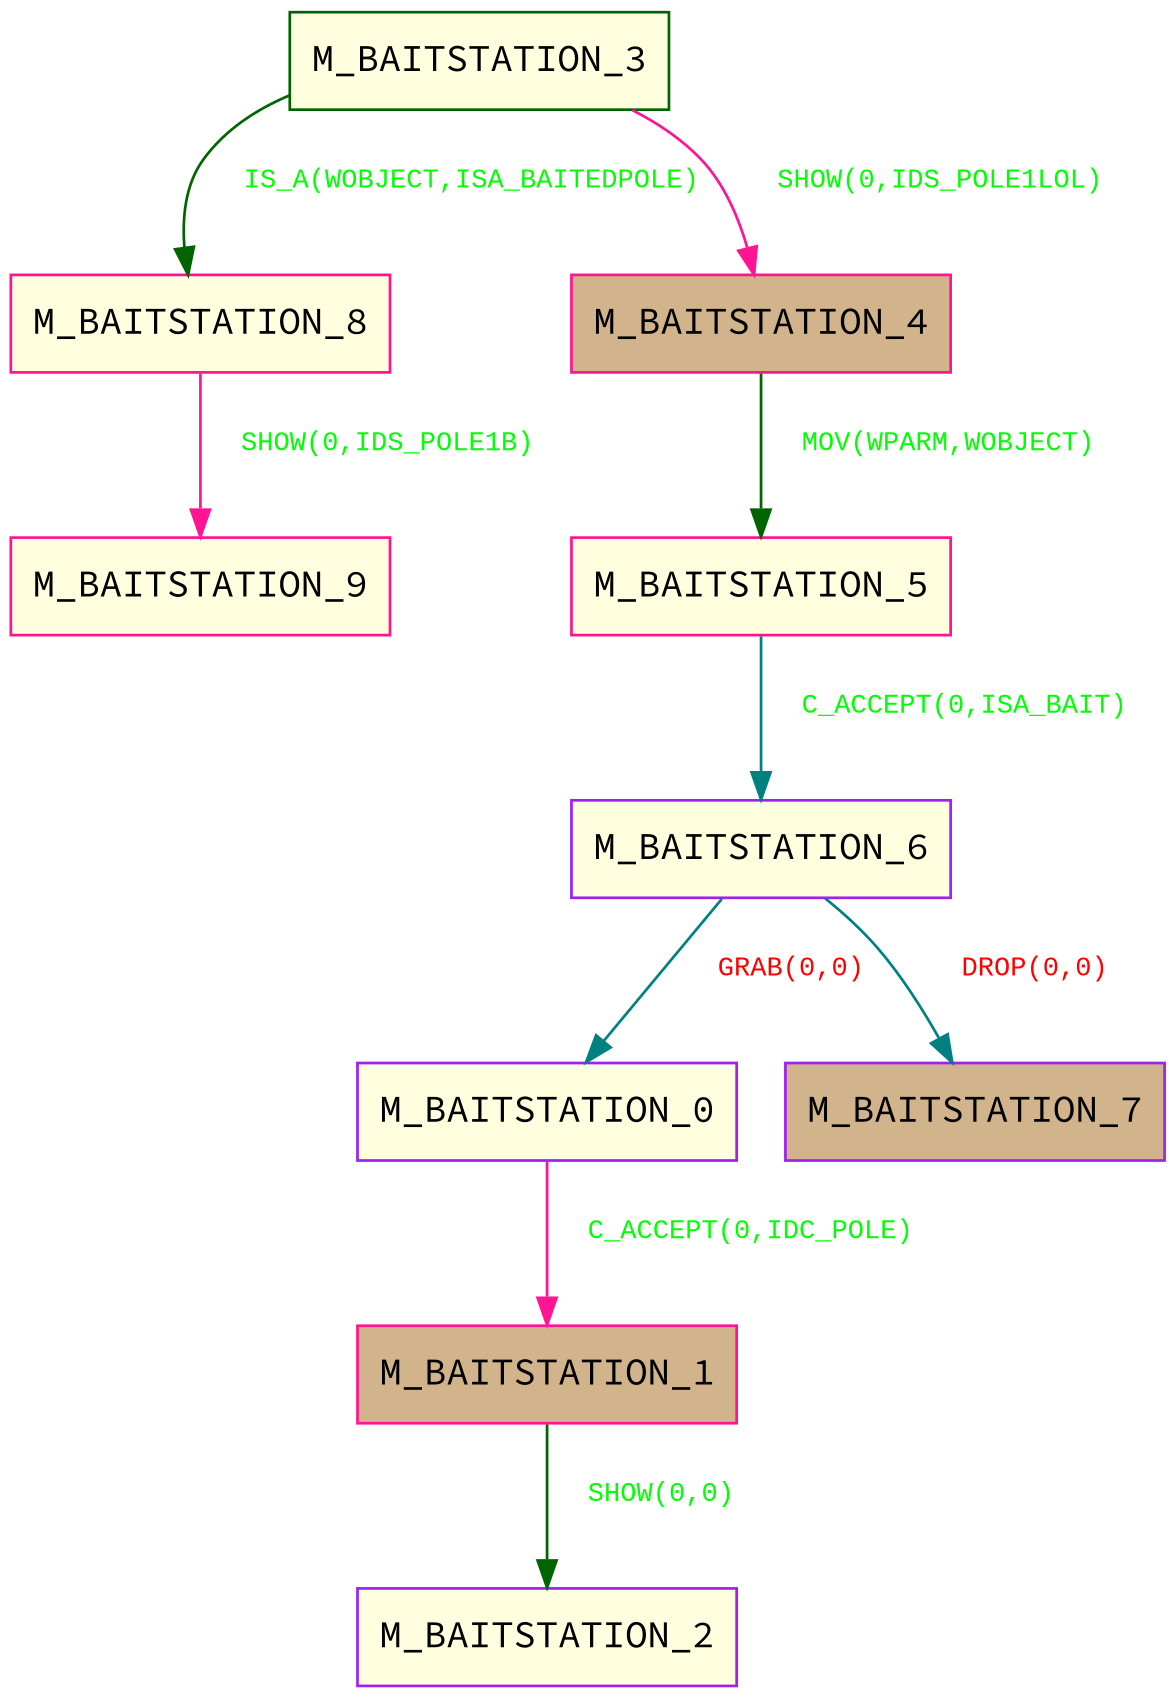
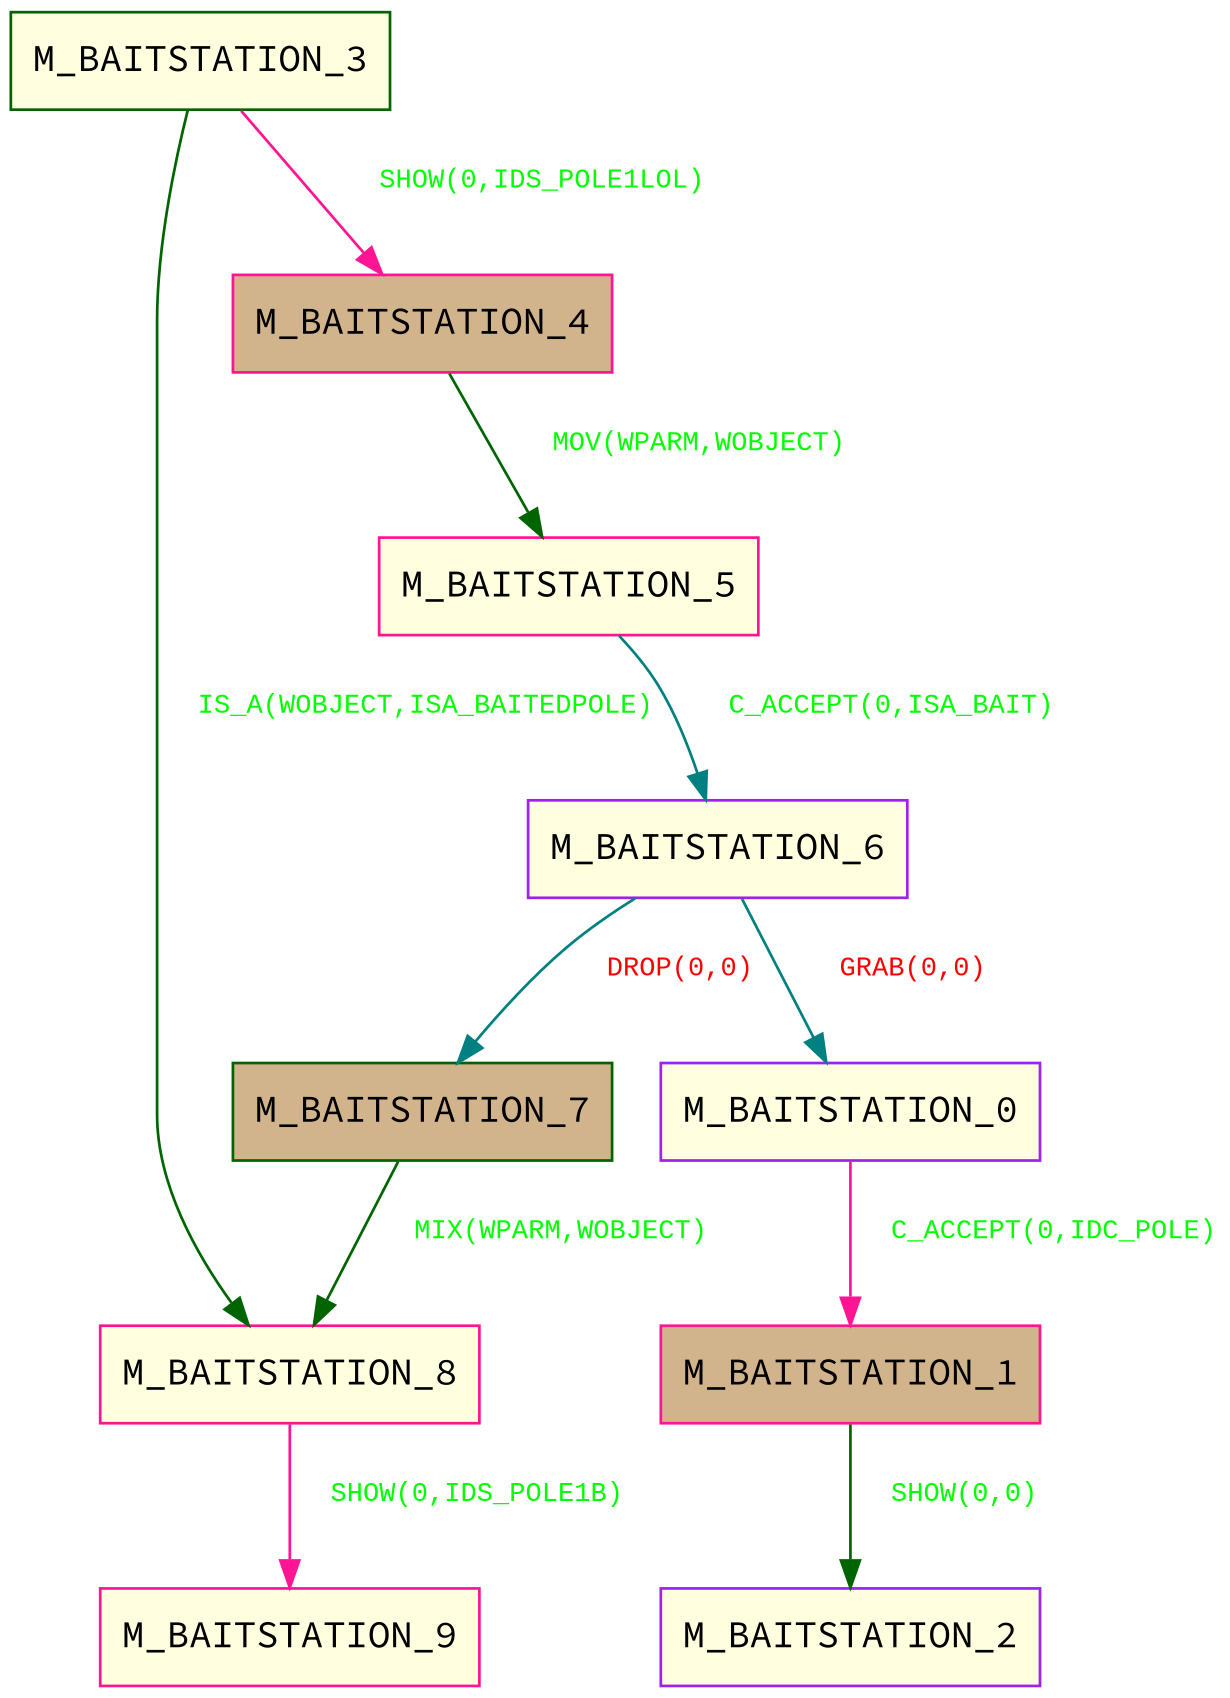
(975, 1112) -> (422, 1112)
none -> (362, 1231)
